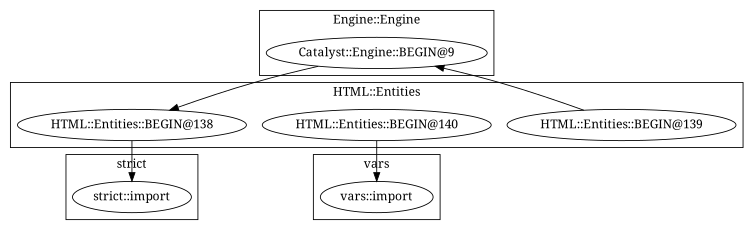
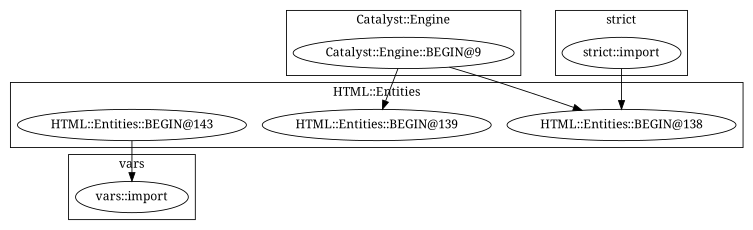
(377, 20) -> (404, 20)
(518, 88) -> (391, 88)
(377, 125) -> (132, 125)
(132, 160) -> (622, 88)
